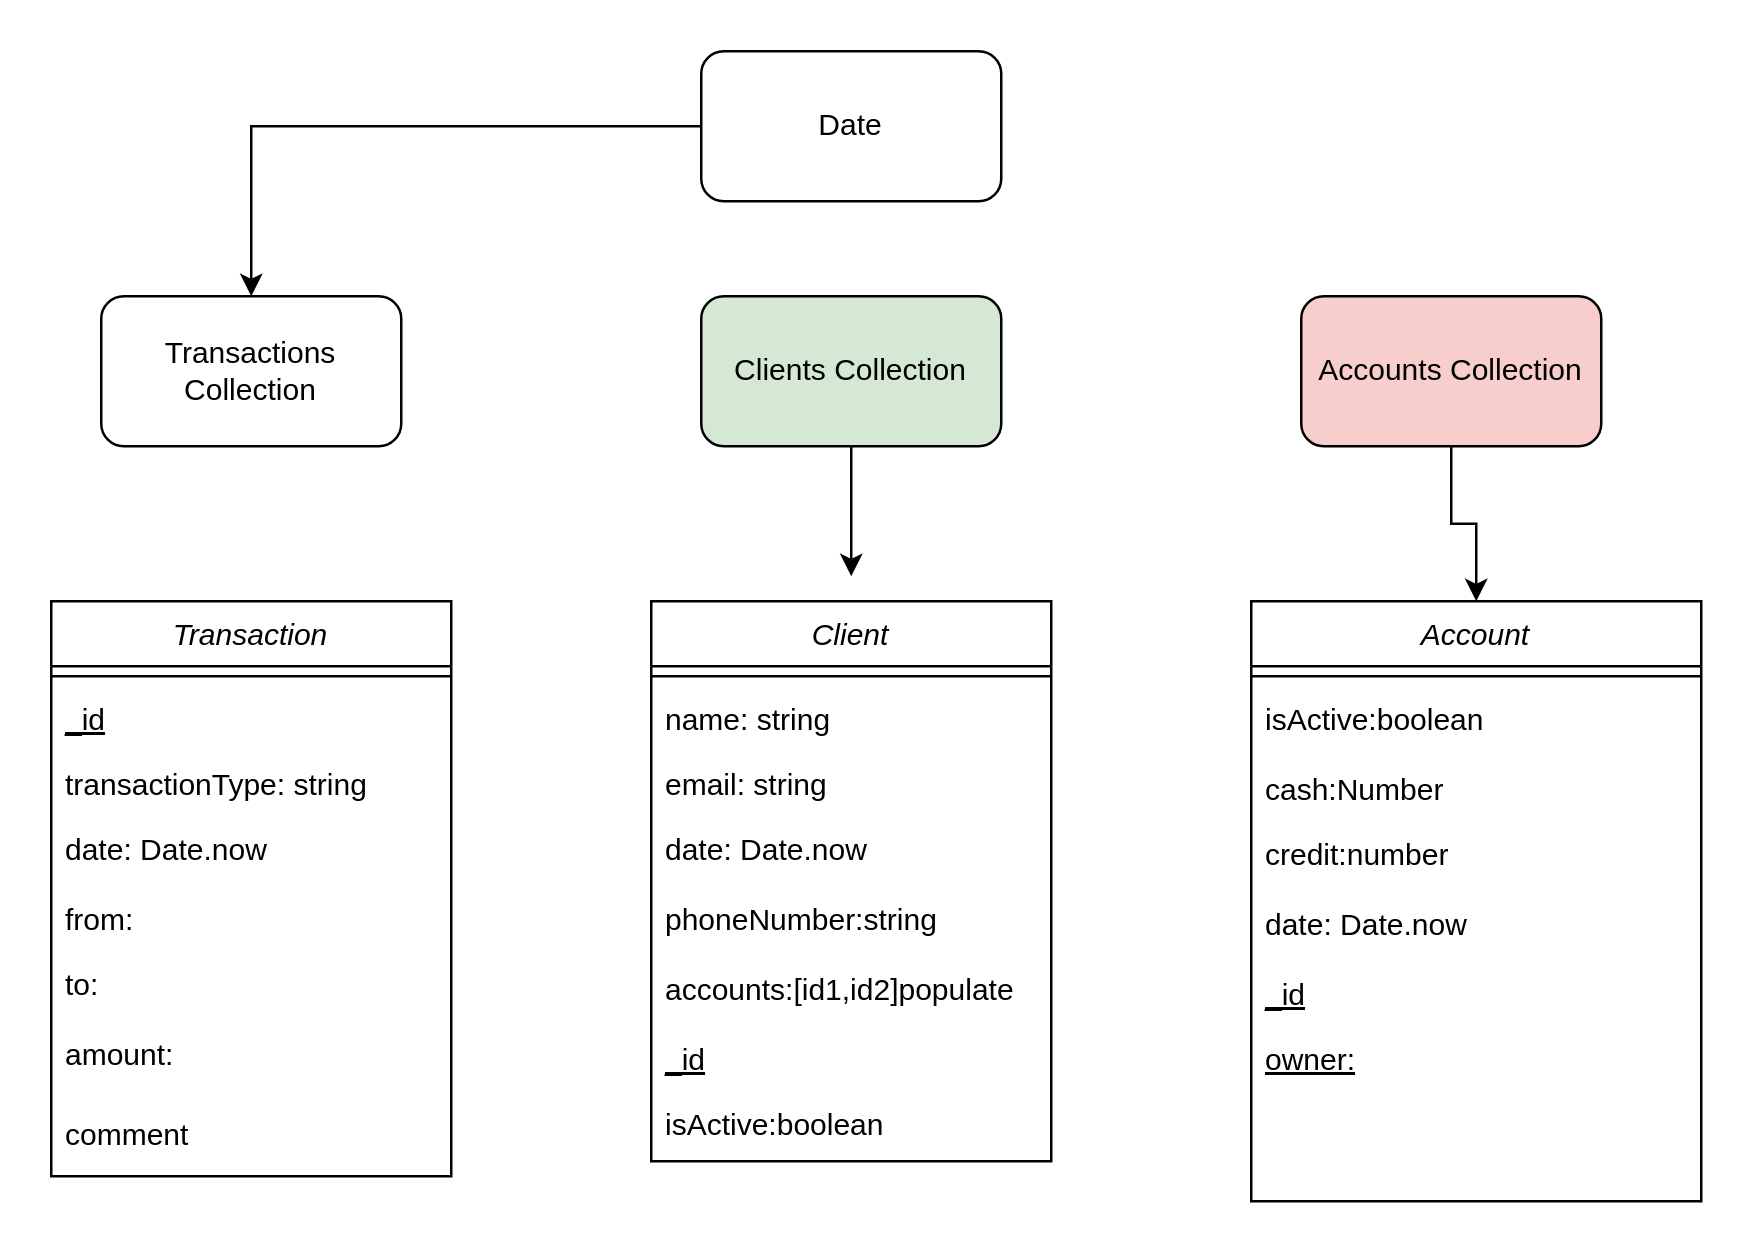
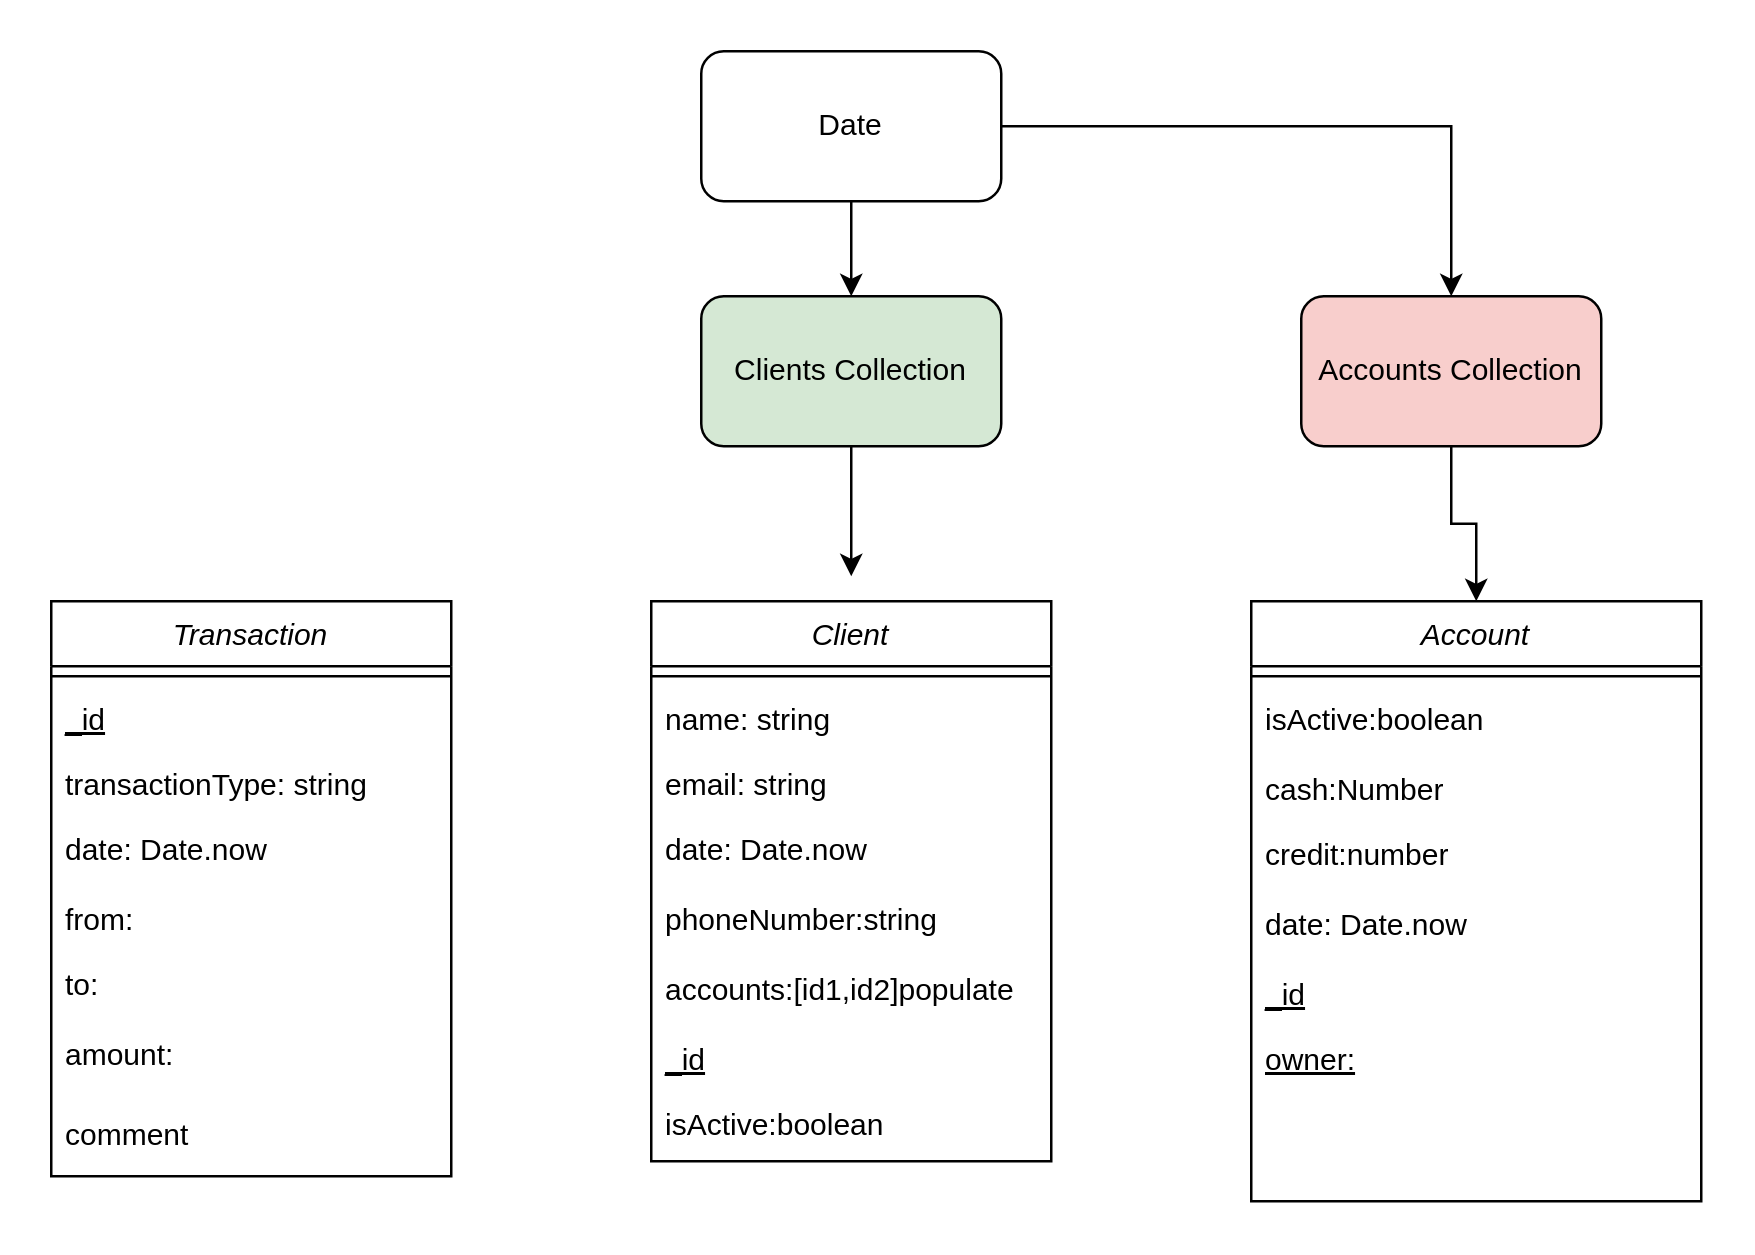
(399, 126) -> none
none -> (1303, 126)
none -> (851, 245)
(251, 371) -> none
